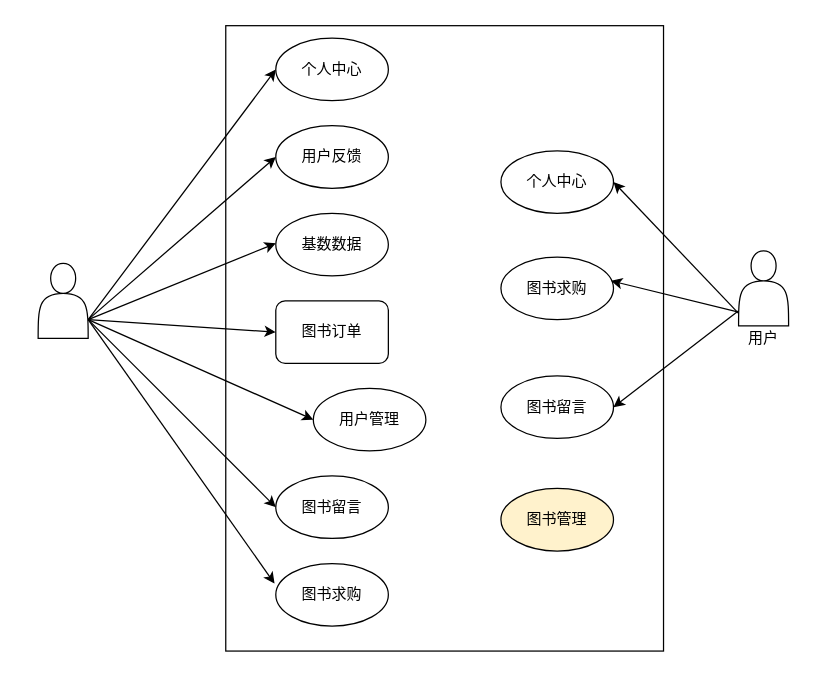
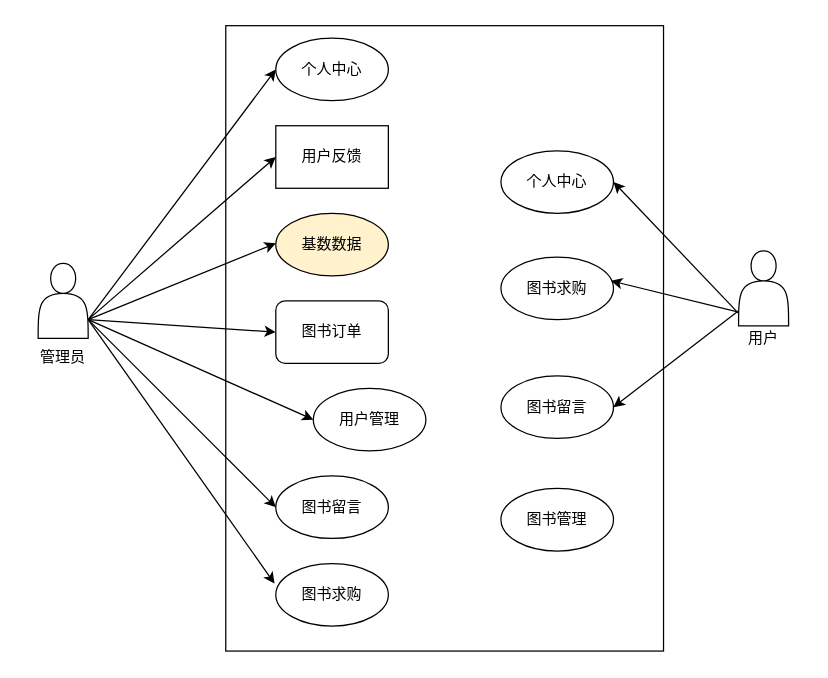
(332, 157) -> (332, 157)
(332, 244) -> (332, 244)
none -> (63, 357)
(557, 519) -> (557, 519)
